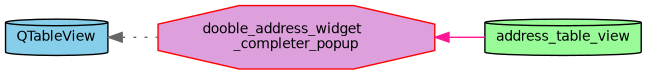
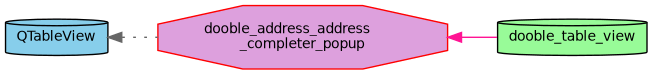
(296, 37) -> (303, 37)
(563, 37) -> (572, 37)
